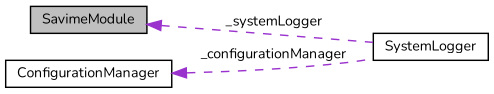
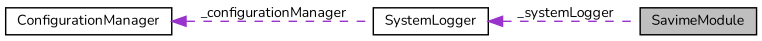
(267, 34) -> (571, 21)
